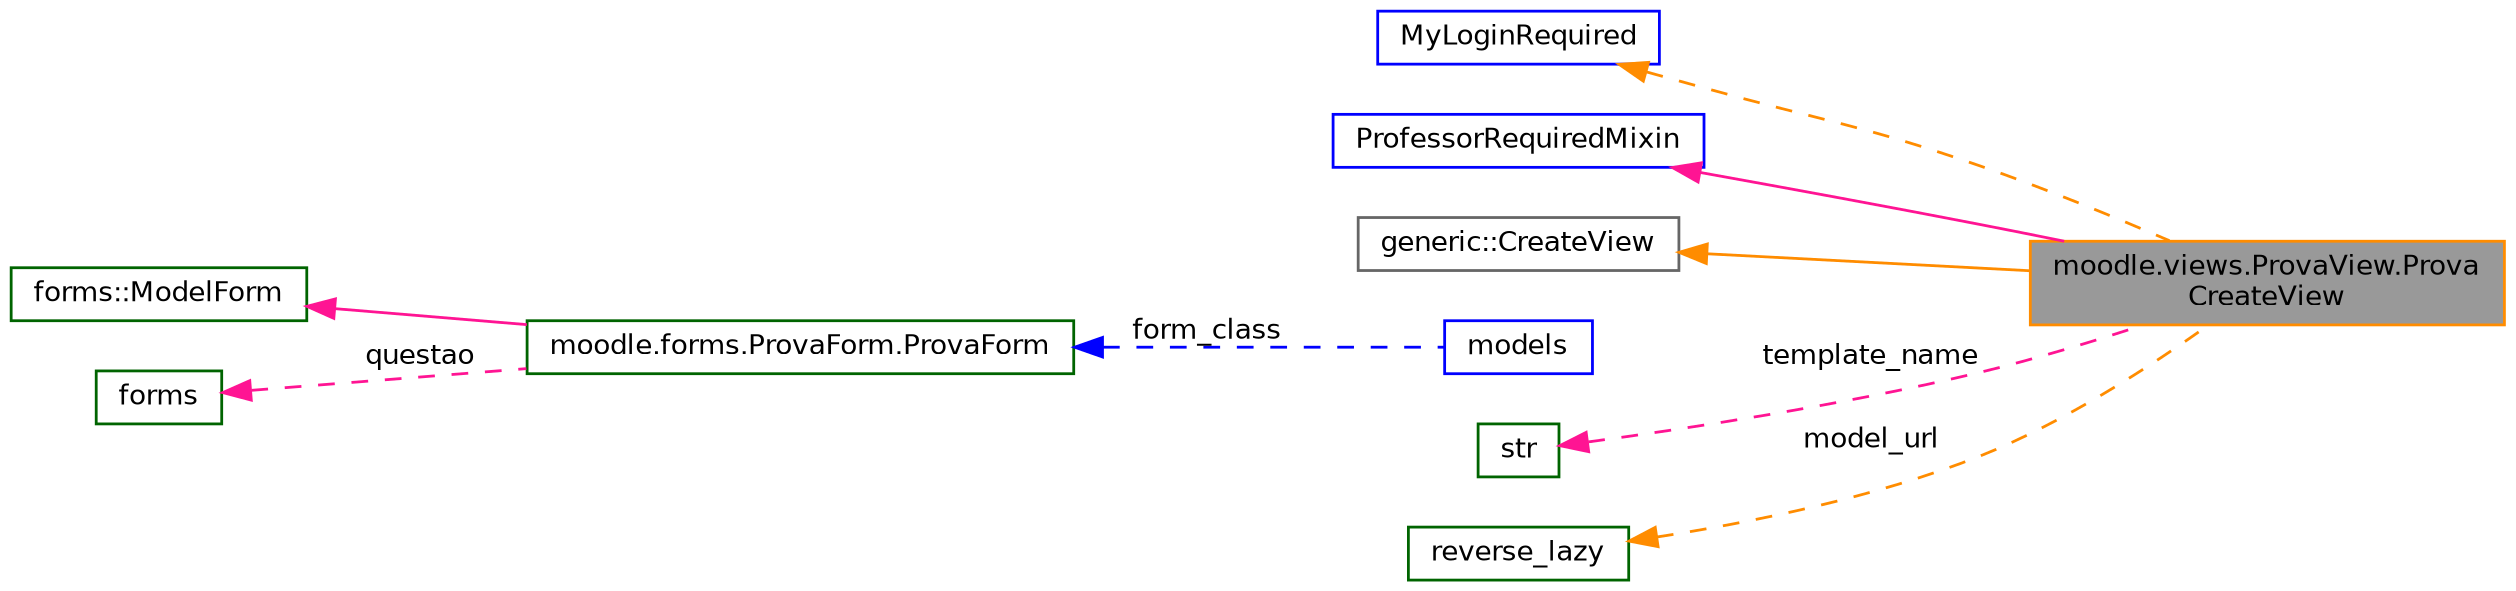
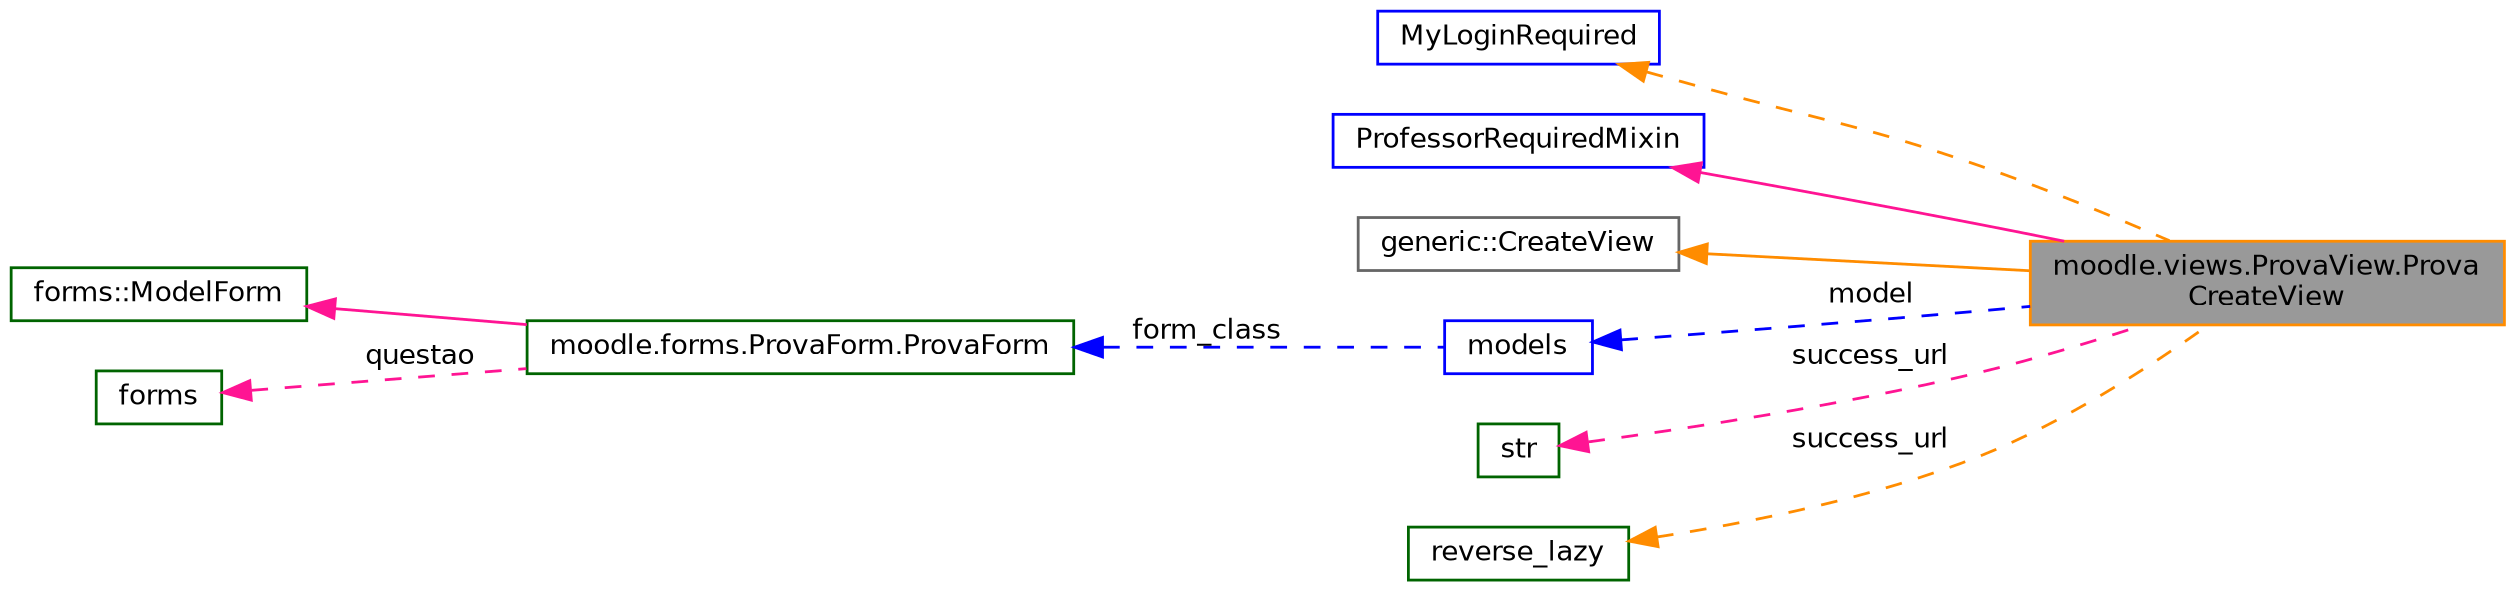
none -> (1826, 324)
(1867, 357) -> (1867, 357)
(1867, 441) -> (1867, 441)
